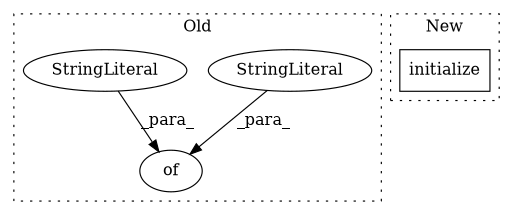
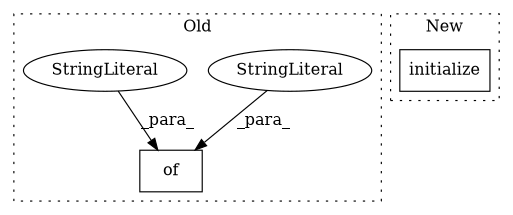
(171, 171) -> (171, 171)
